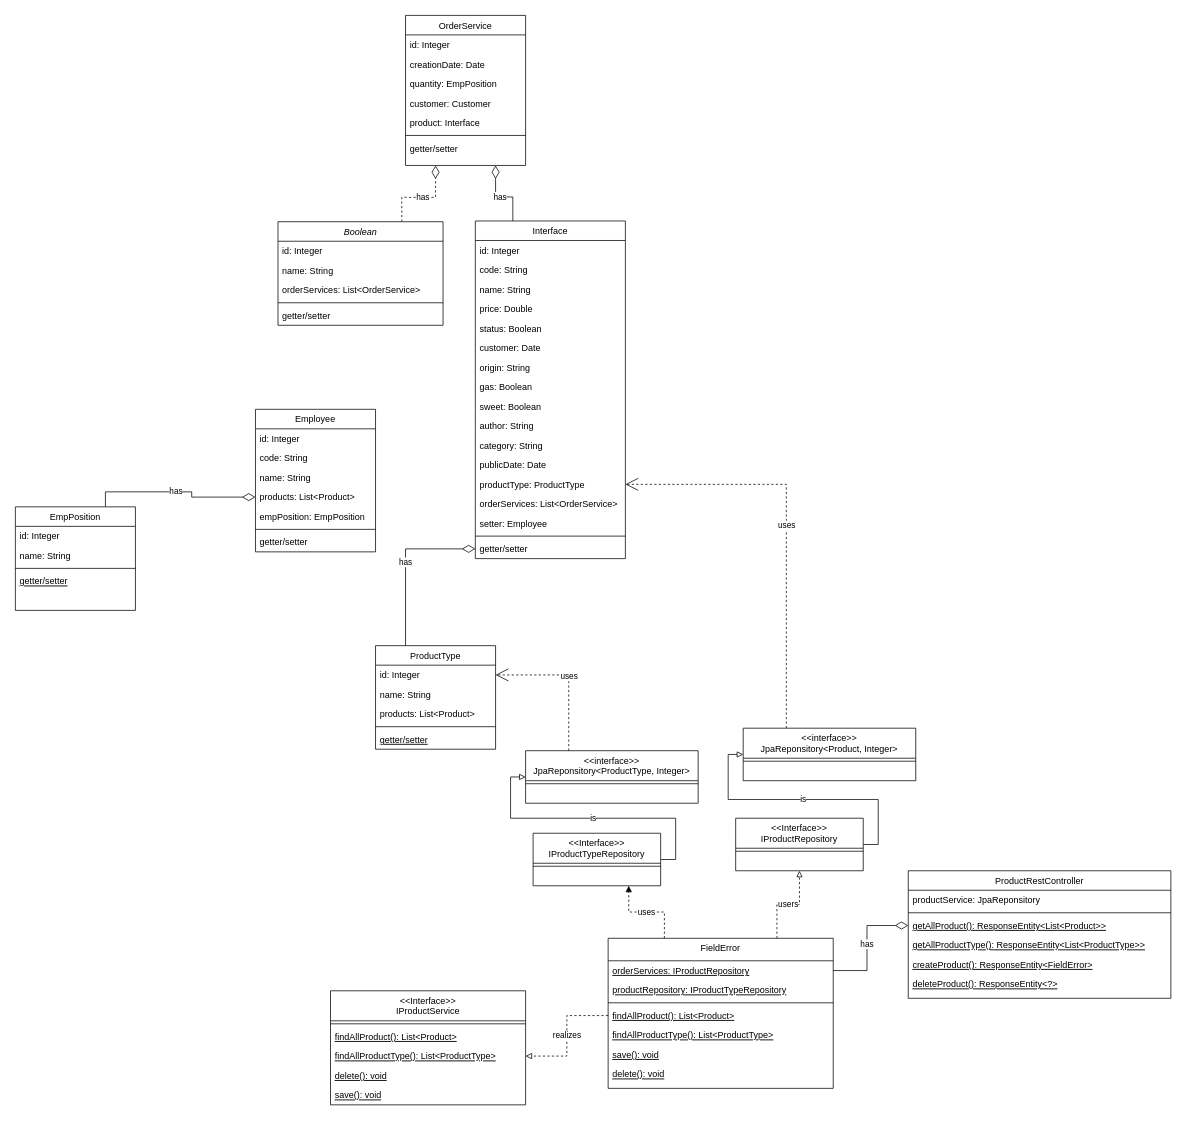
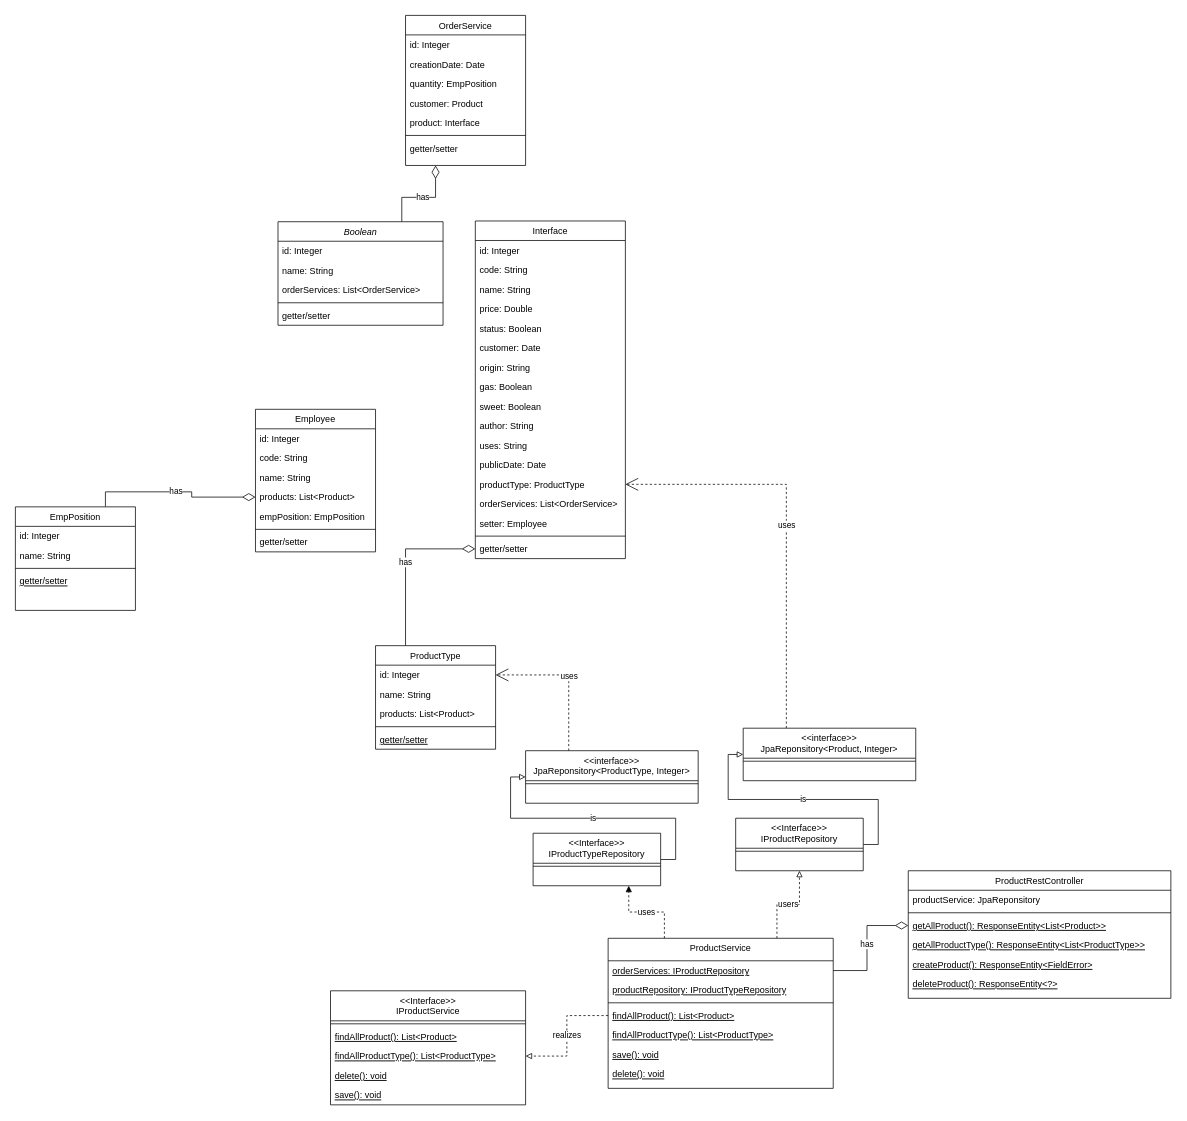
(453, 104) -> (450, 104)
(507, 197) -> none
(402, 202) -> (402, 202)
(516, 446) -> (506, 446)
(720, 948) -> (720, 948)
